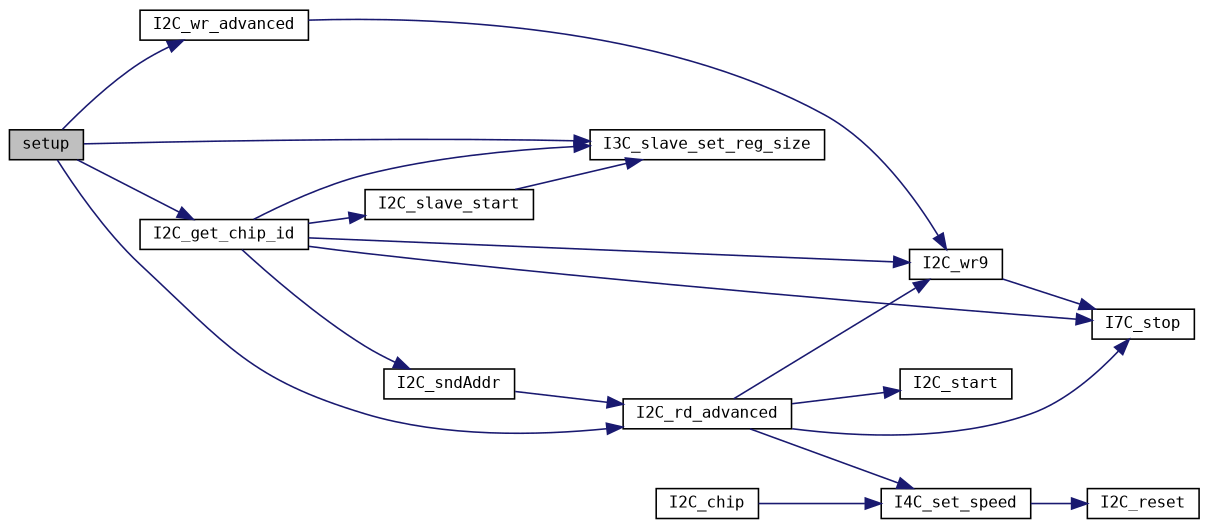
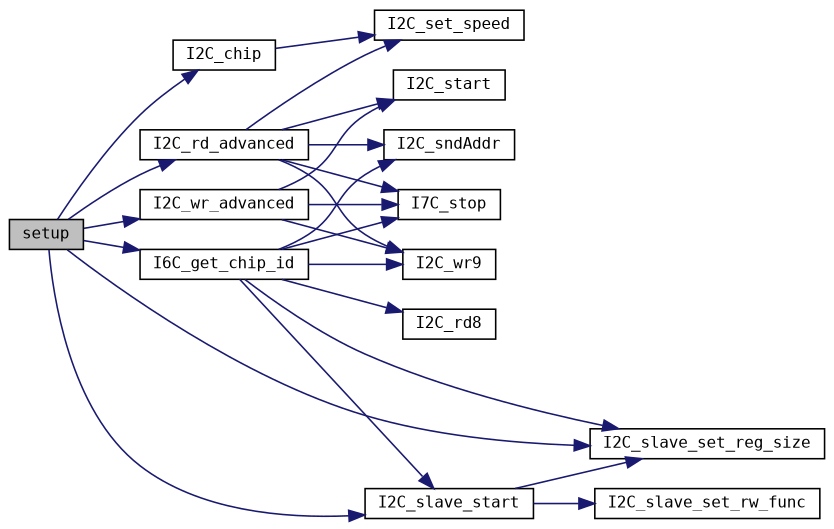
none -> (114, 143)
(707, 145) -> (707, 444)
none -> (328, 157)
(224, 234) -> (224, 264)
(1041, 292) -> (349, 205)
none -> (449, 324)
(561, 397) -> (349, 145)
none -> (132, 458)
none -> (707, 504)
(956, 504) -> (449, 25)
(1143, 504) -> none
